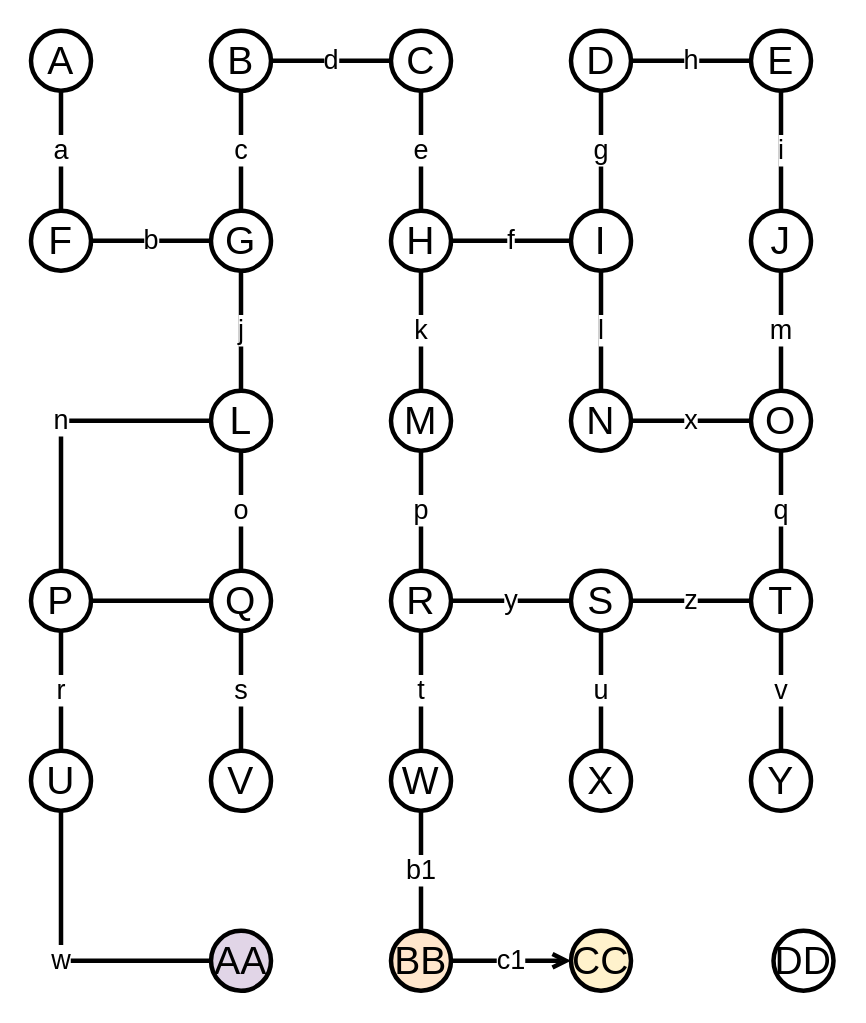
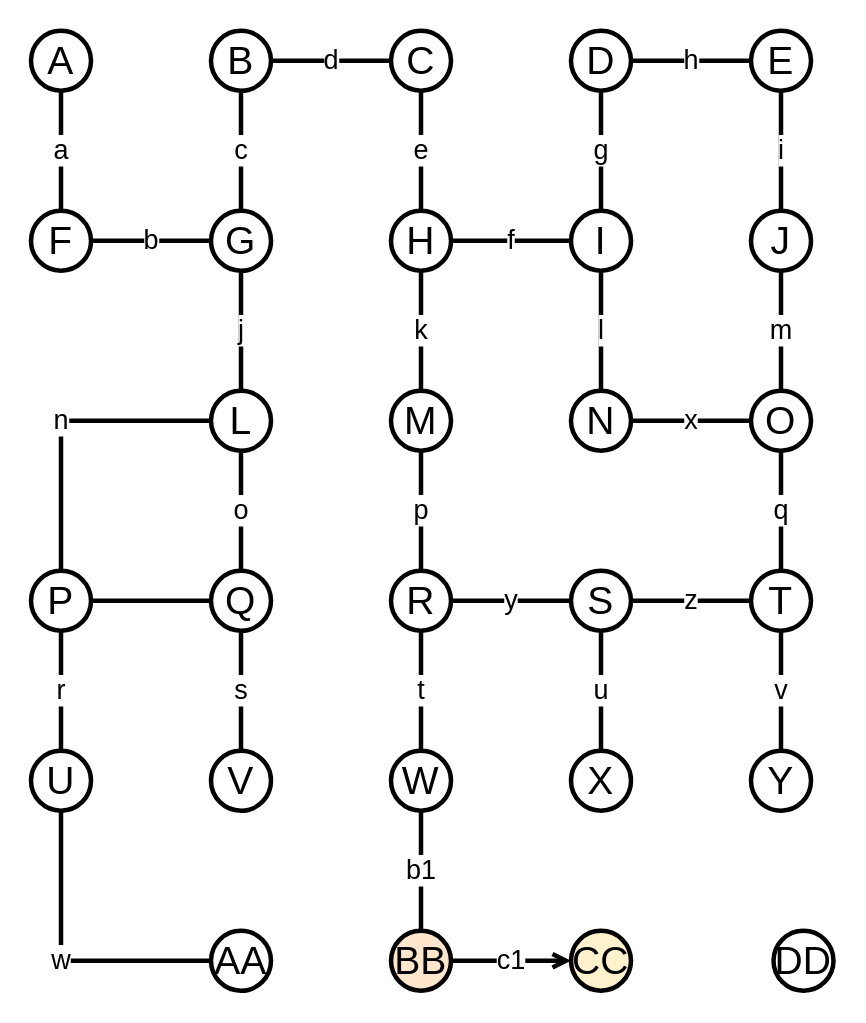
(241, 961) -> (241, 961)
